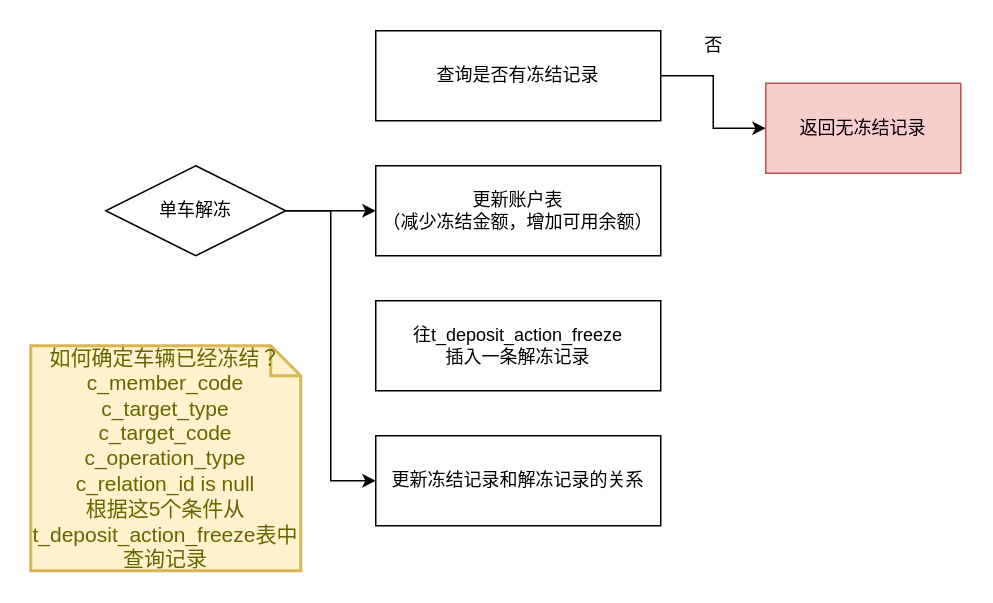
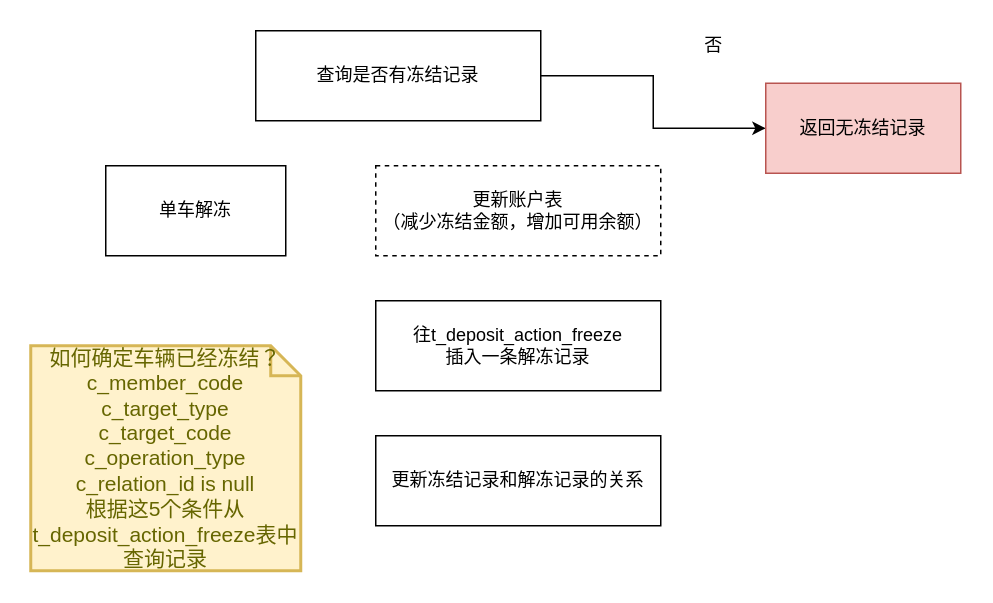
(518, 76) -> (398, 76)
(196, 211) -> (196, 211)
(349, 211) -> none
(518, 211) -> (518, 211)
(331, 364) -> none
